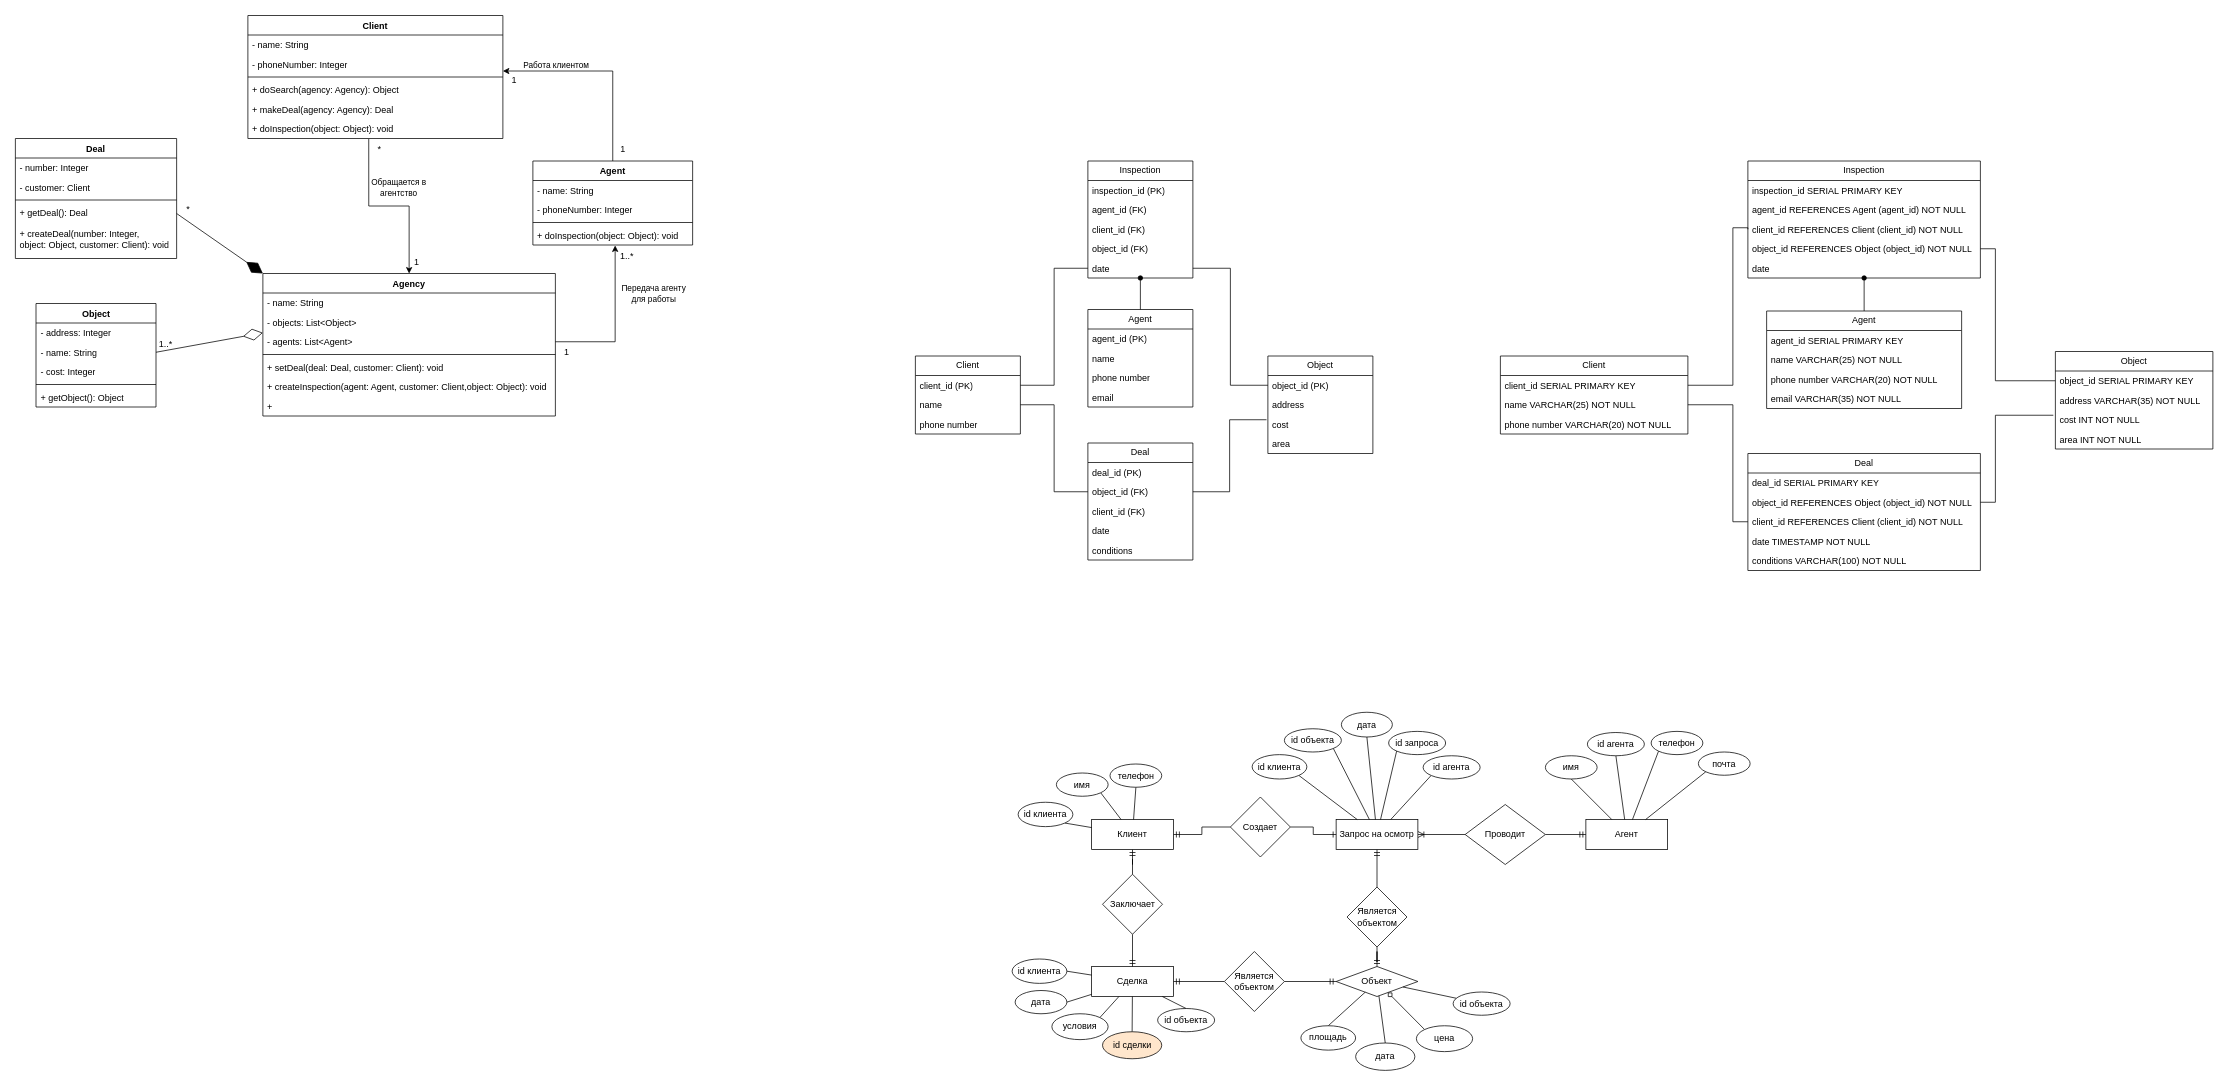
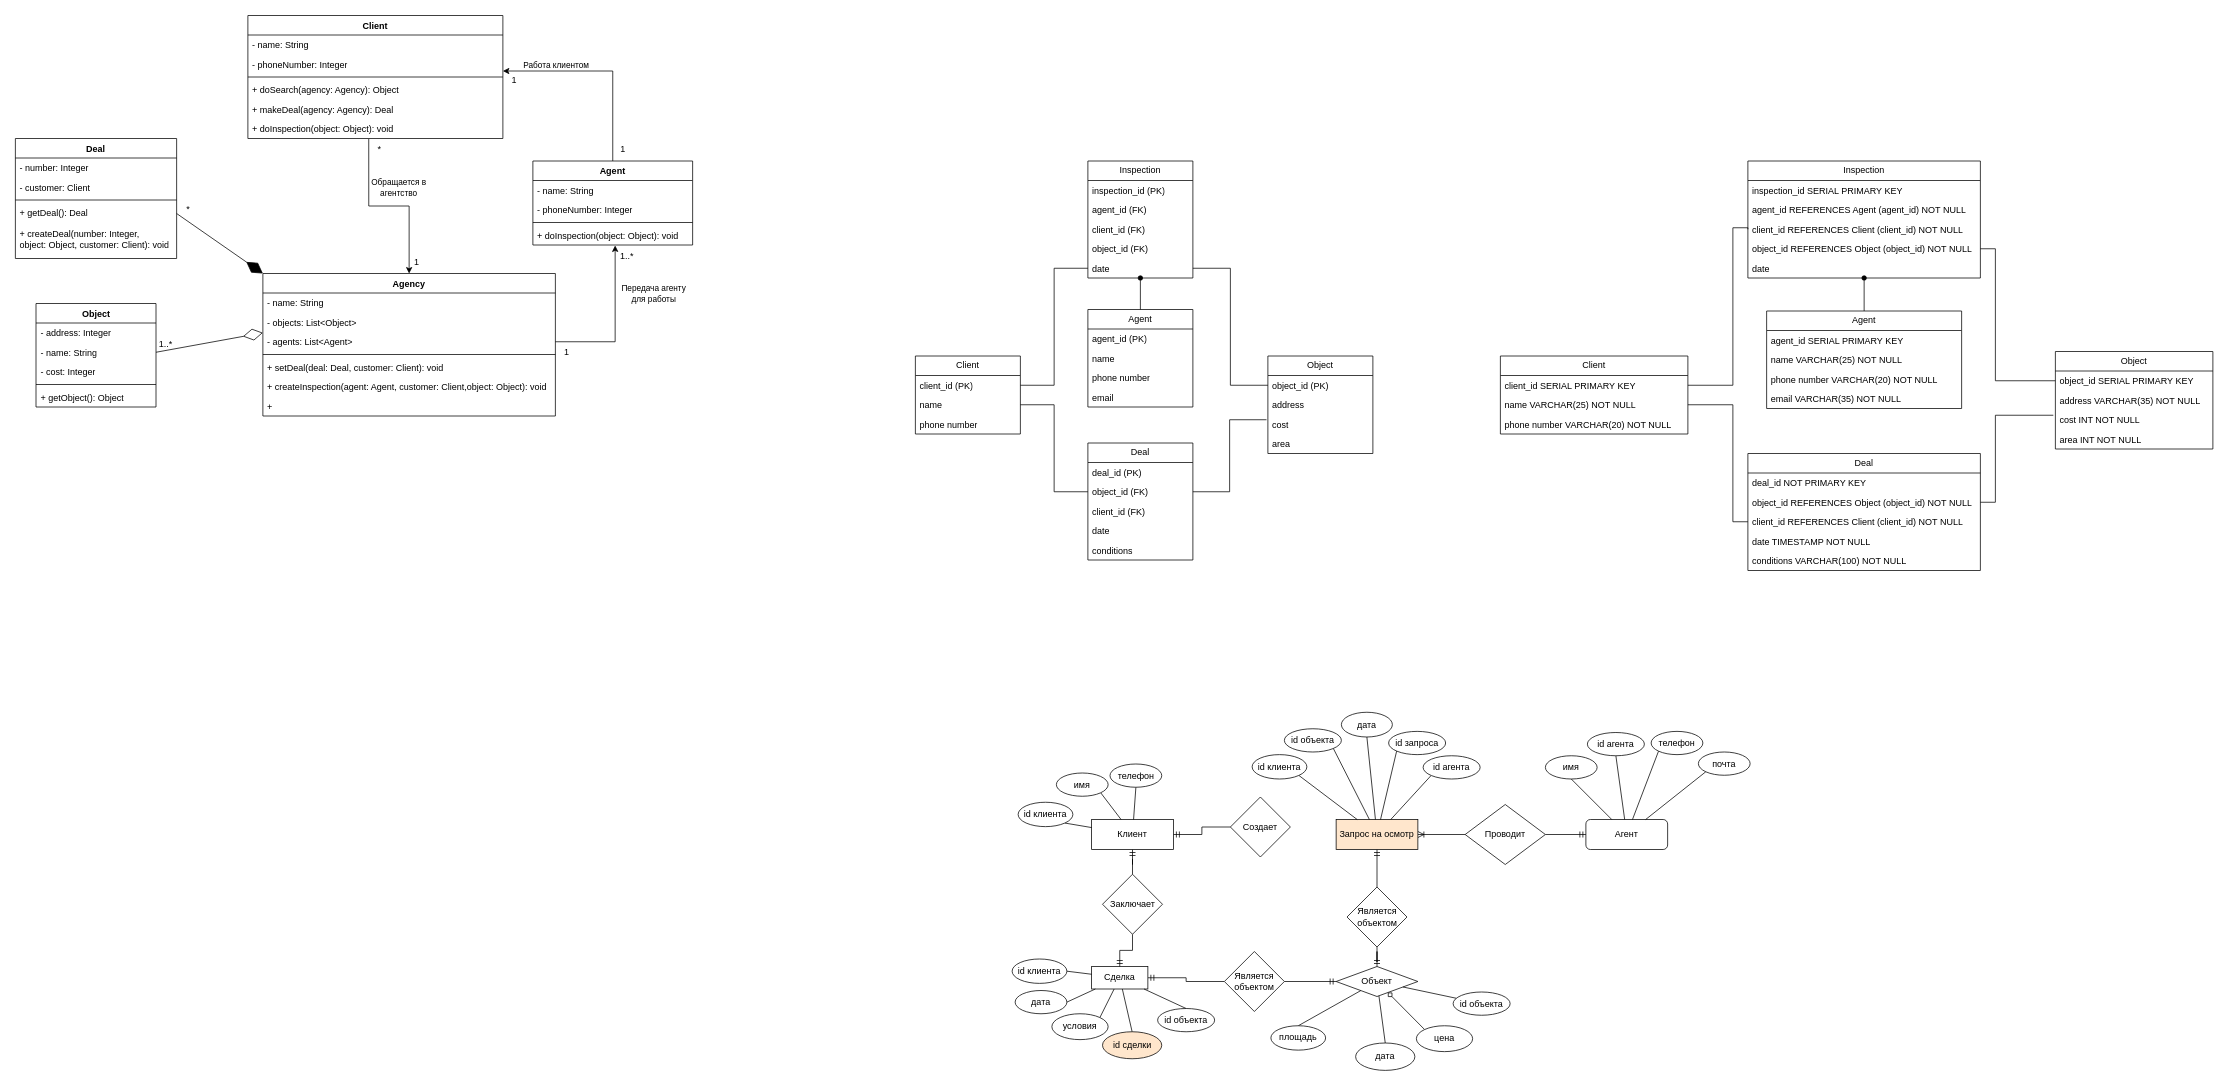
(1812, 484) -> (1804, 484)
(1319, 834) -> none
(1377, 834) -> (1377, 834)
(1627, 834) -> (1627, 834)
(1133, 981) -> (1120, 978)
(1328, 1038) -> (1298, 1038)
